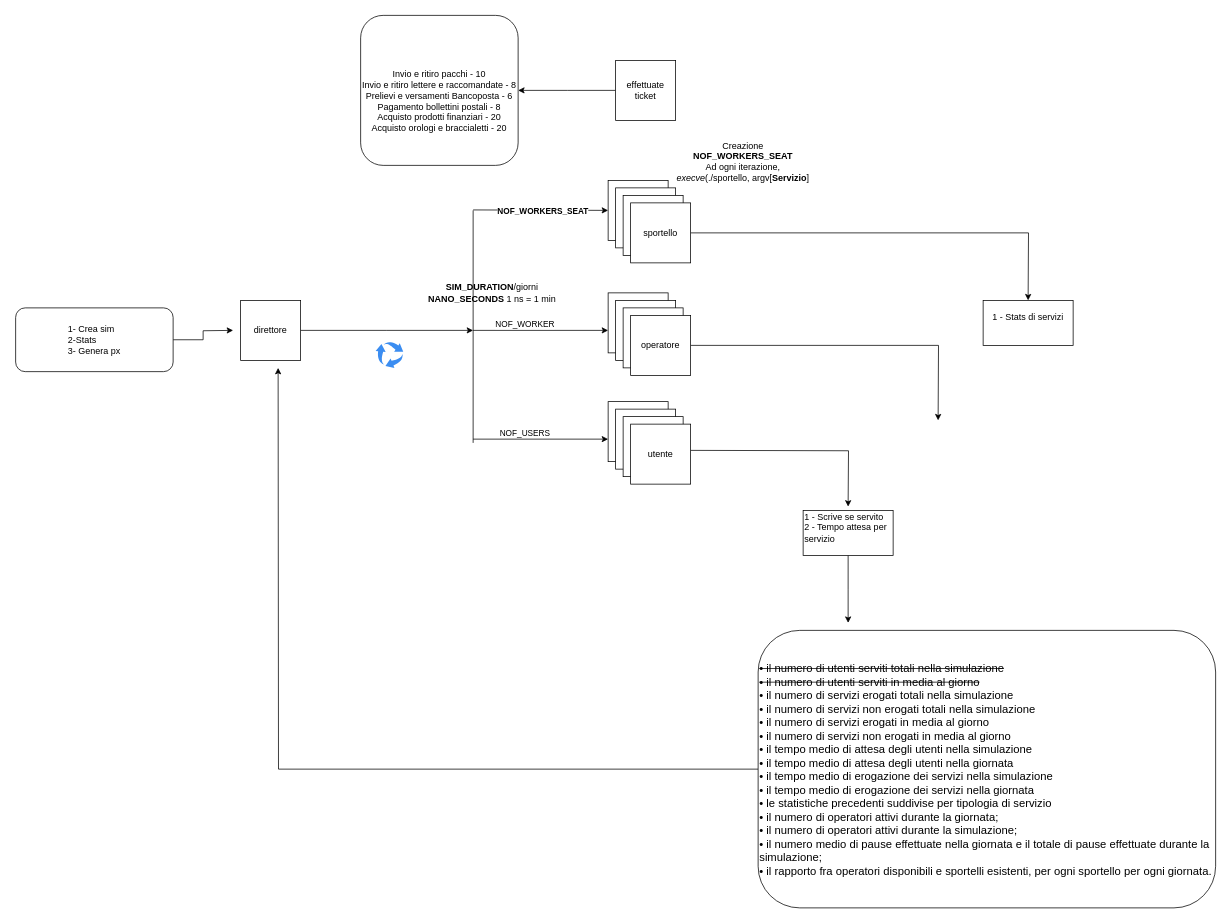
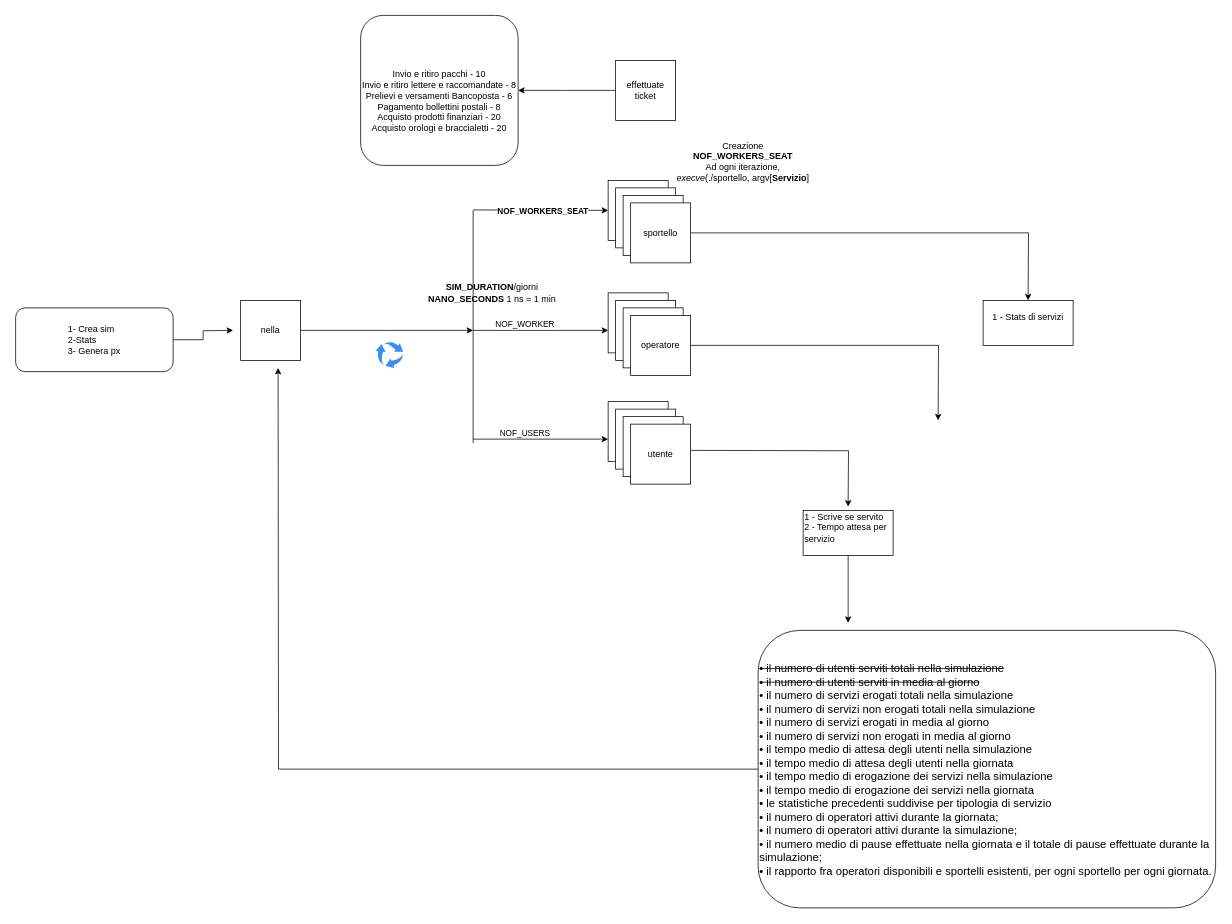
(270, 330) -> (270, 330)
